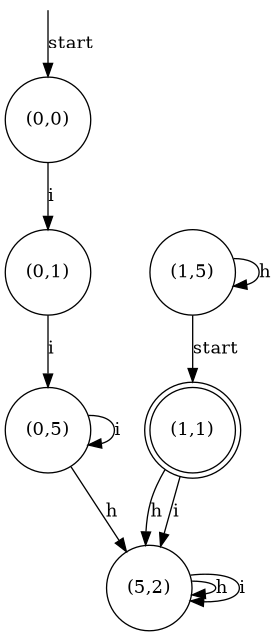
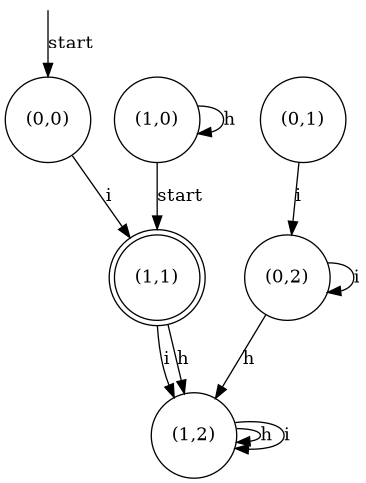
(48, 189) -> (97, 191)
(193, 272) -> (157, 120)
(48, 430) -> (287, 278)
(149, 588) -> (194, 435)
